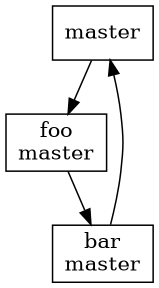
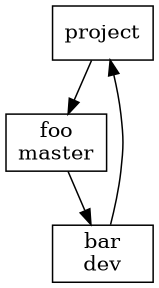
(103, 33) -> (103, 33)
(103, 254) -> (103, 254)
